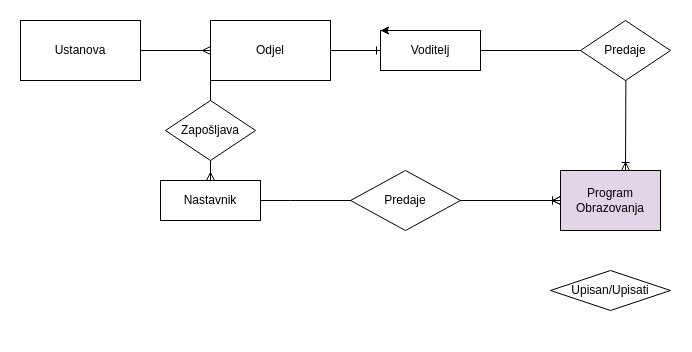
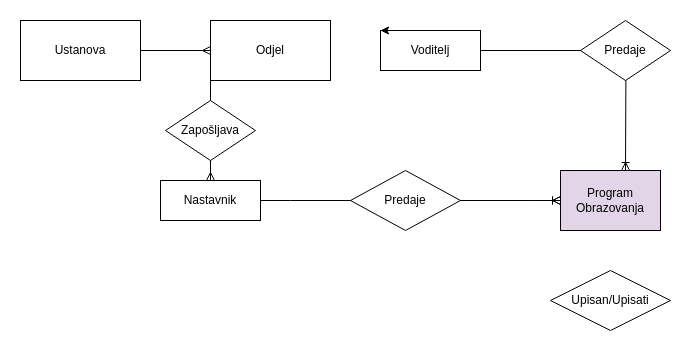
(356, 51) -> none
(611, 291) -> (611, 301)
